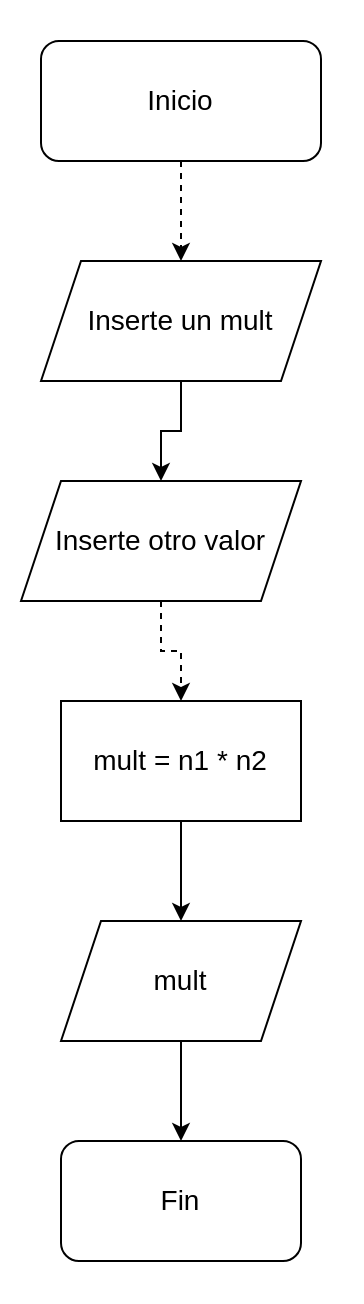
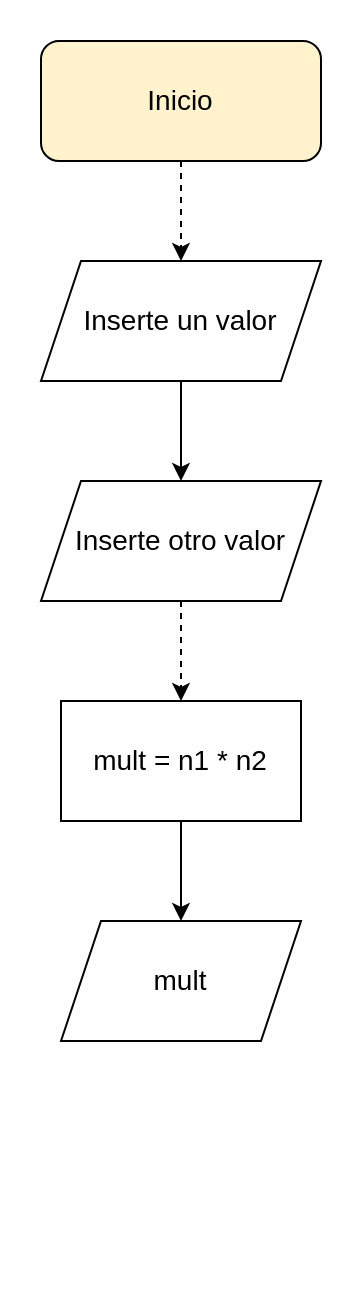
(181, 101) -> (181, 101)
(181, 321) -> (181, 321)
(161, 541) -> (181, 541)
(181, 1084) -> none
(181, 1201) -> none
